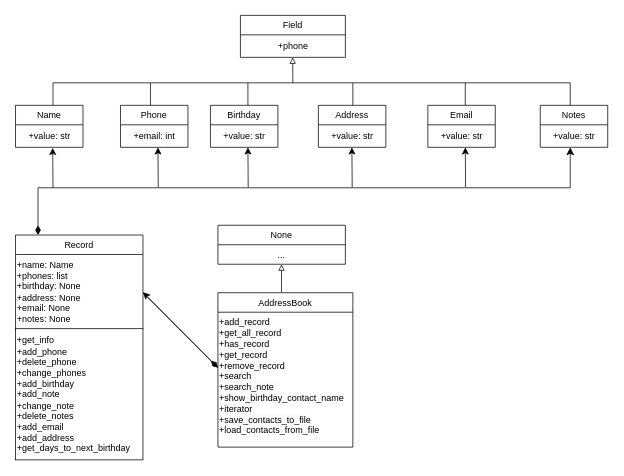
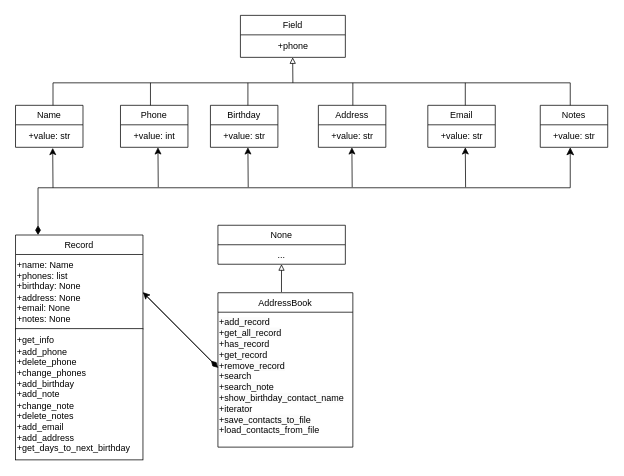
(155, 136) -> (155, 136)
